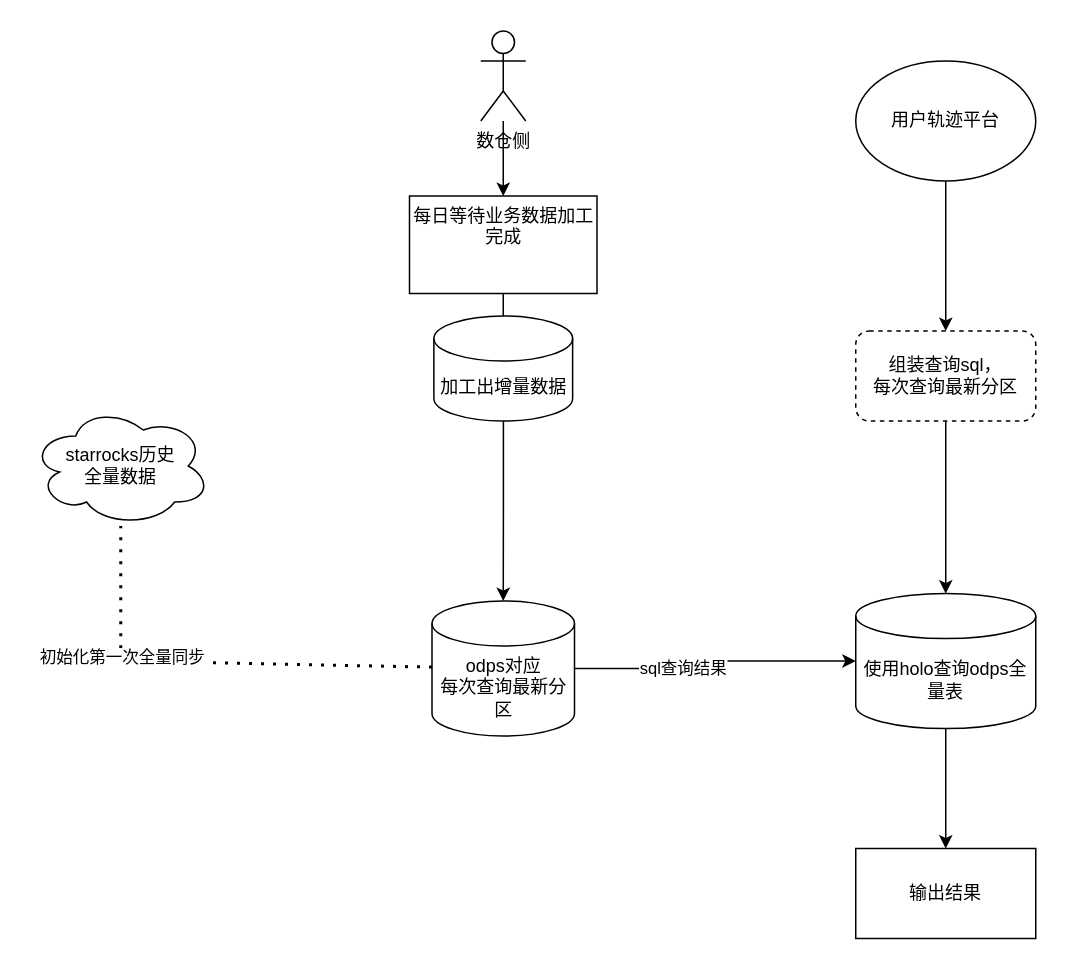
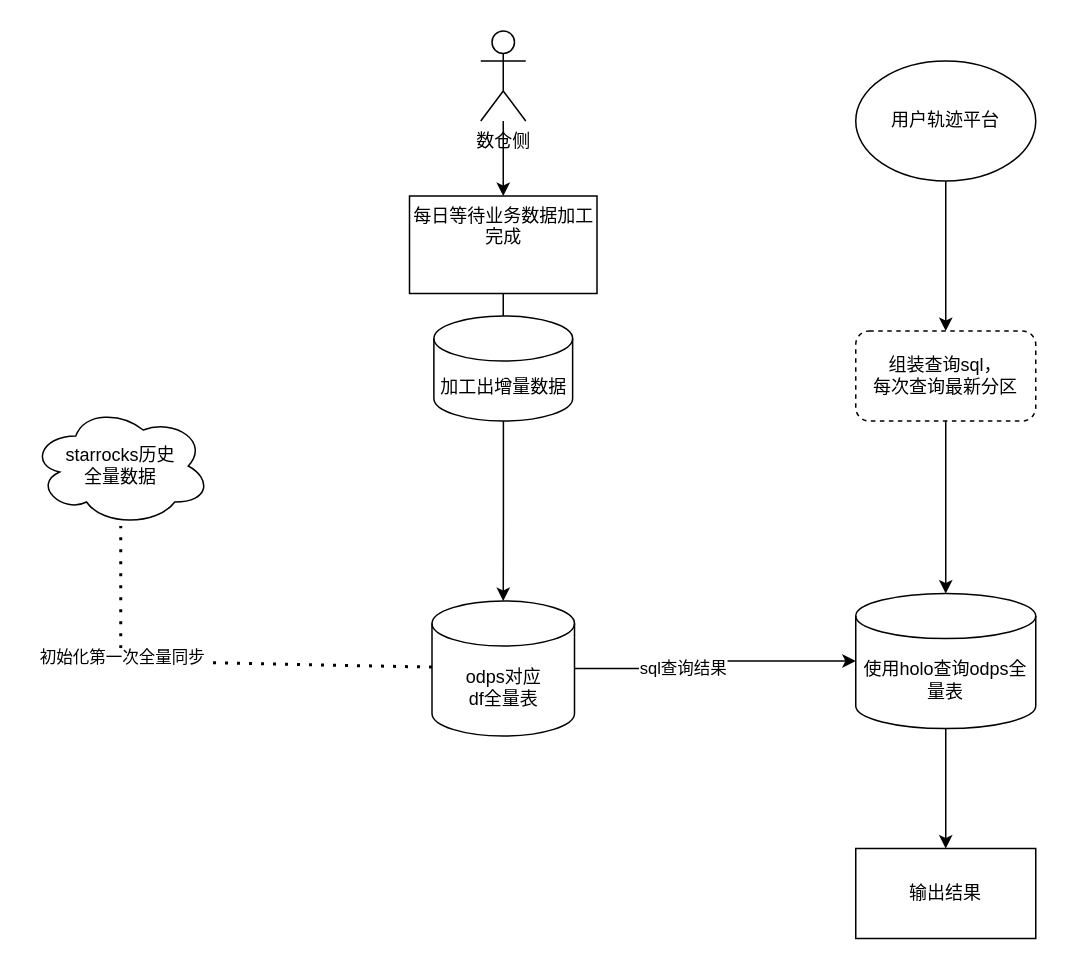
(504, 688) -> (504, 688)
